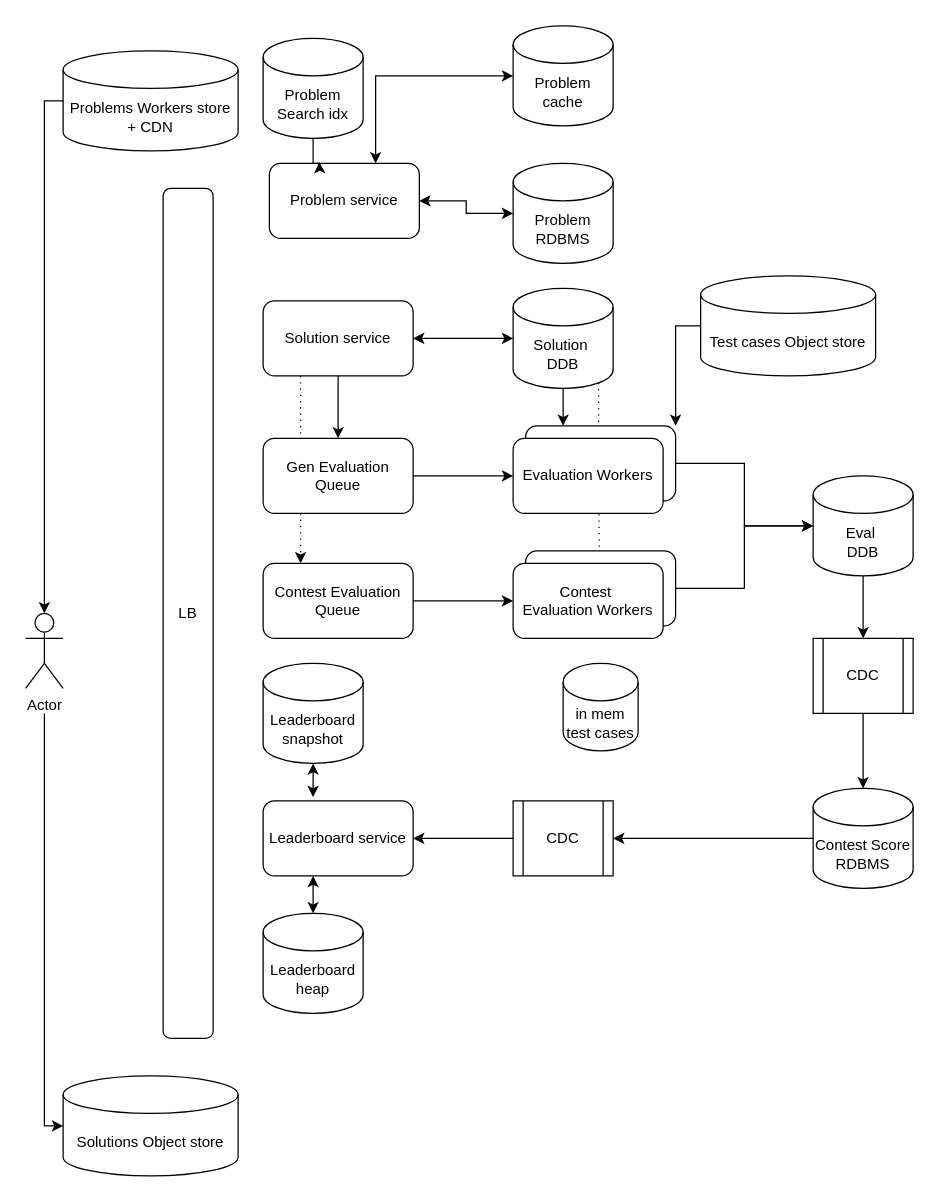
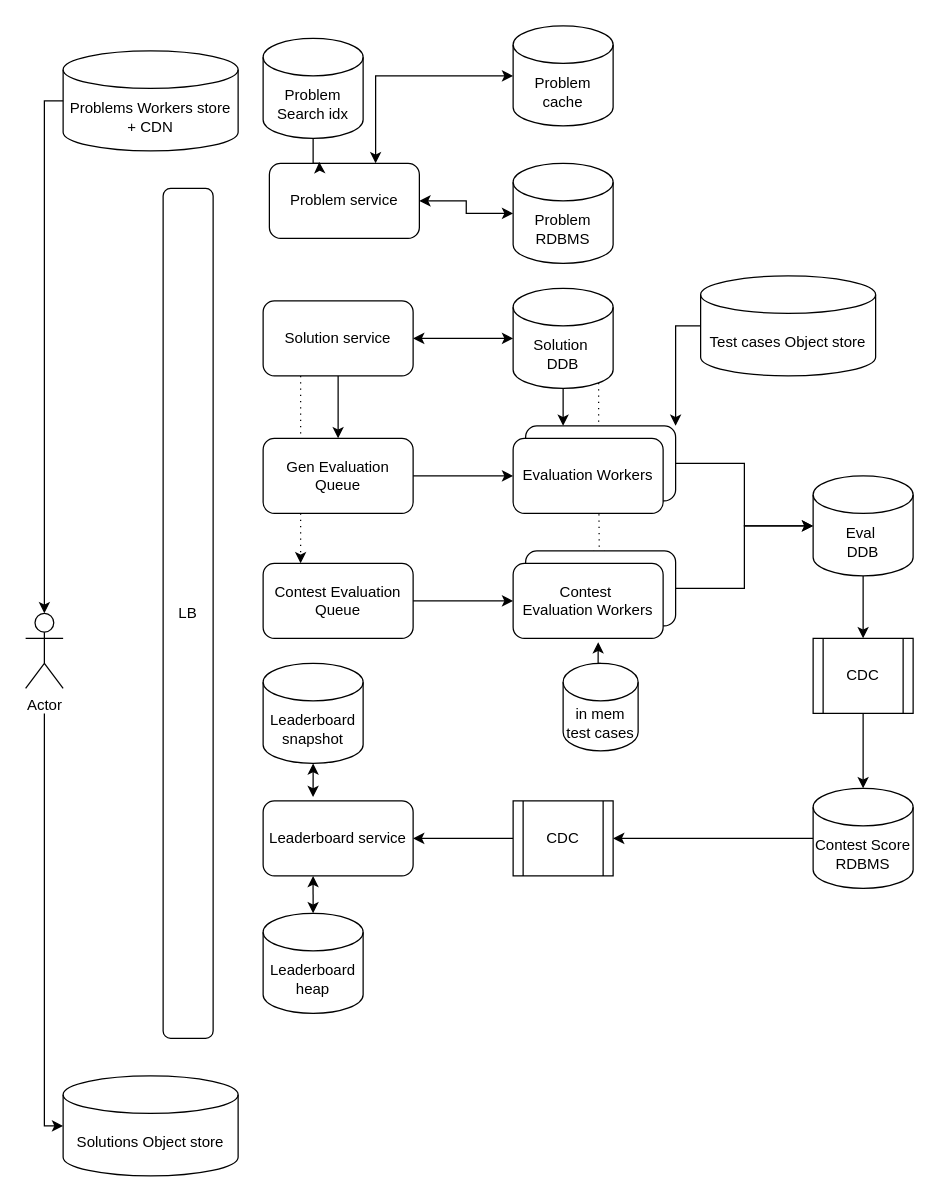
none -> (598, 657)
